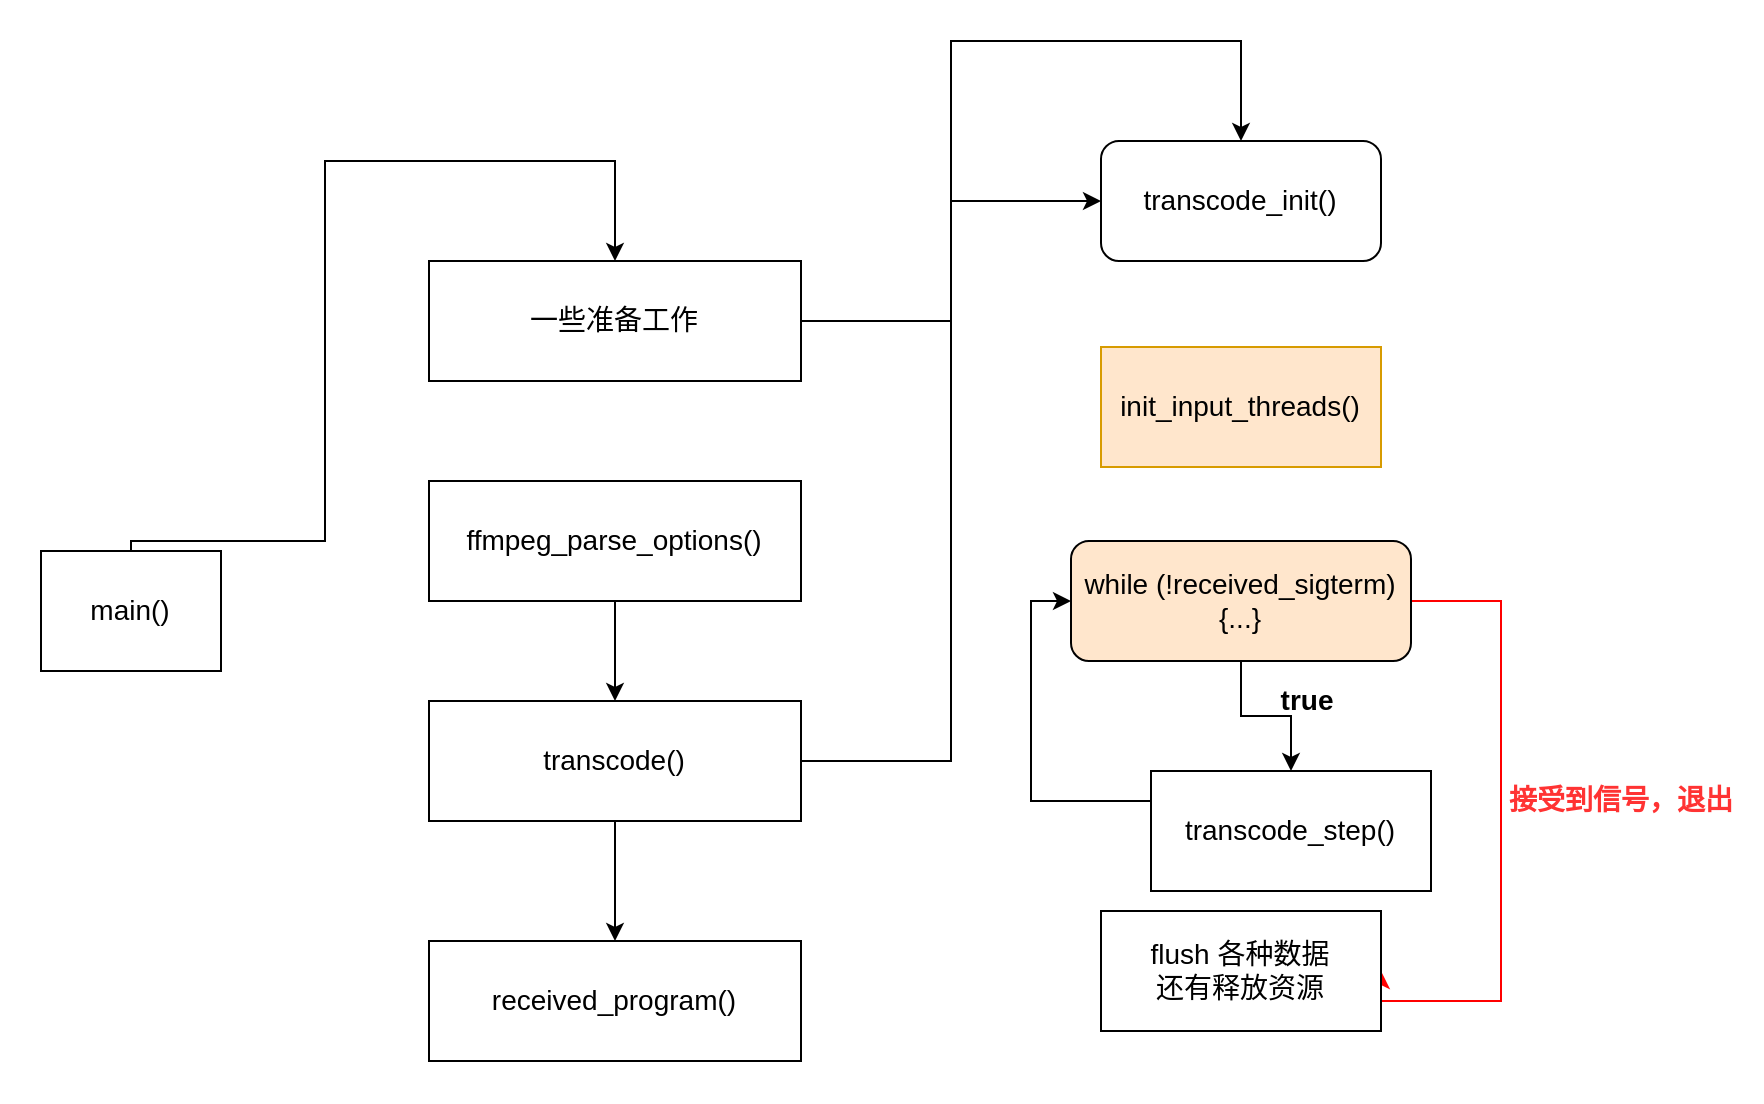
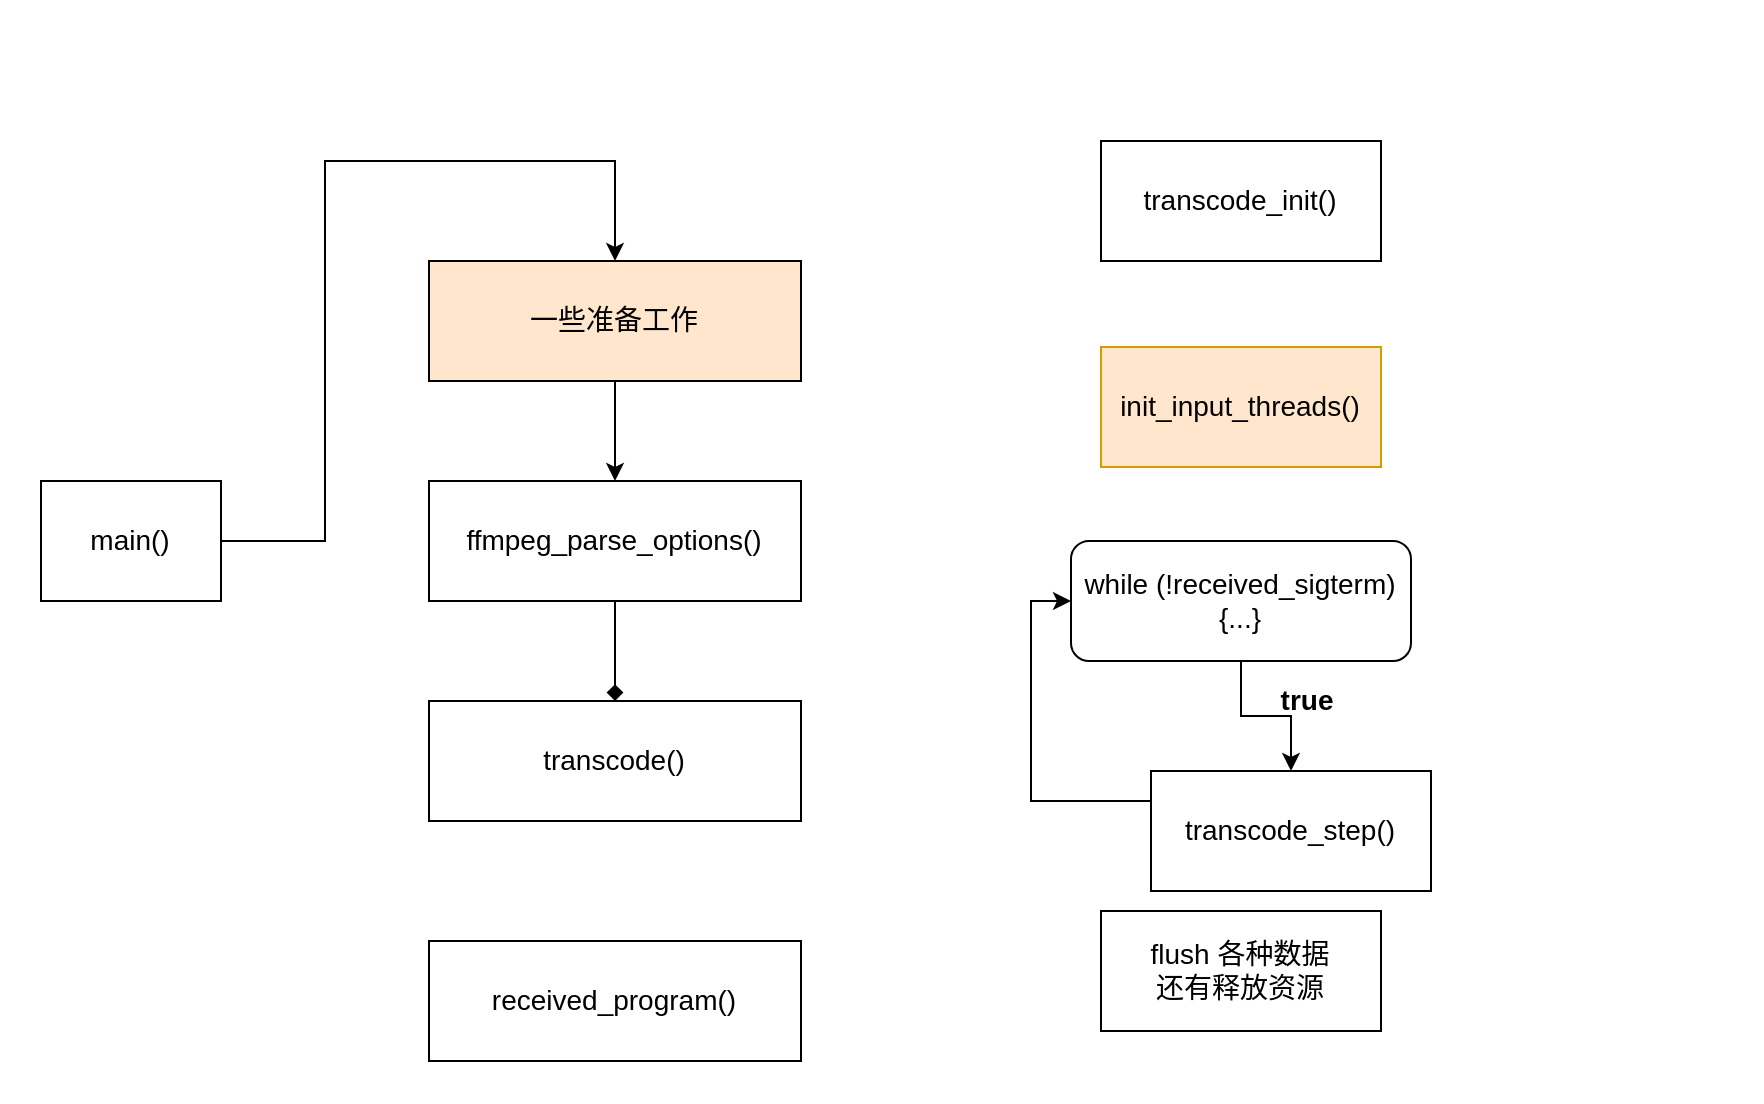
(1241, 201) -> (1241, 201)
(615, 321) -> (615, 321)
(874, 321) -> (615, 424)
(1241, 601) -> (1241, 601)
(131, 611) -> (131, 541)
(951, 618) -> none
(615, 686) -> (615, 685)
(1621, 801) -> none
(1501, 817) -> none
(615, 874) -> none
